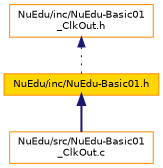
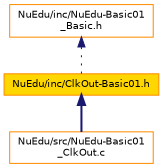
(81, 21) -> (81, 21)
(81, 84) -> (81, 84)
